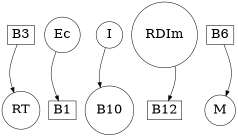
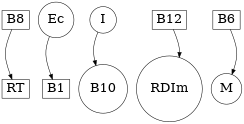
(21, 35) -> (16, 20)
(175, 81) -> (177, 41)
(21, 110) -> (16, 89)
